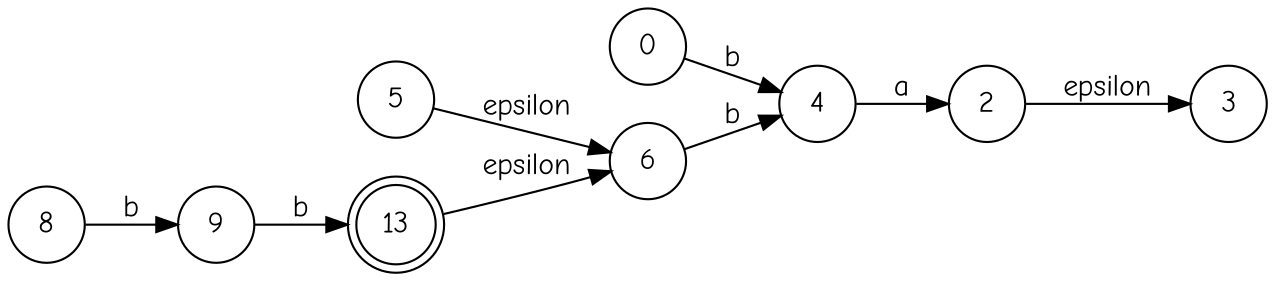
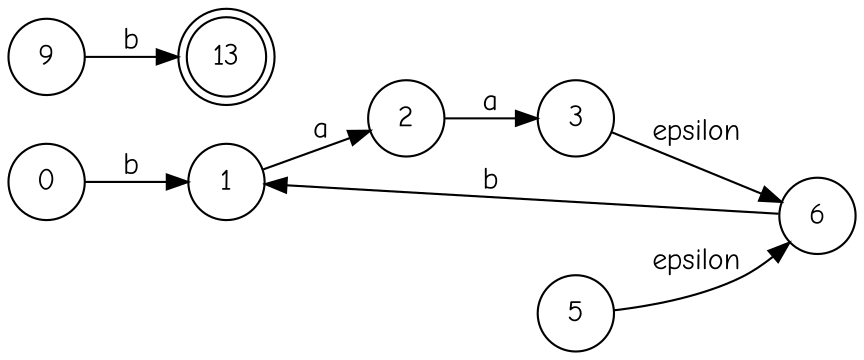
(1108, 88) -> (491, 102)
(817, 104) -> (226, 182)
(517, 196) -> (687, 163)
(47, 225) -> none
